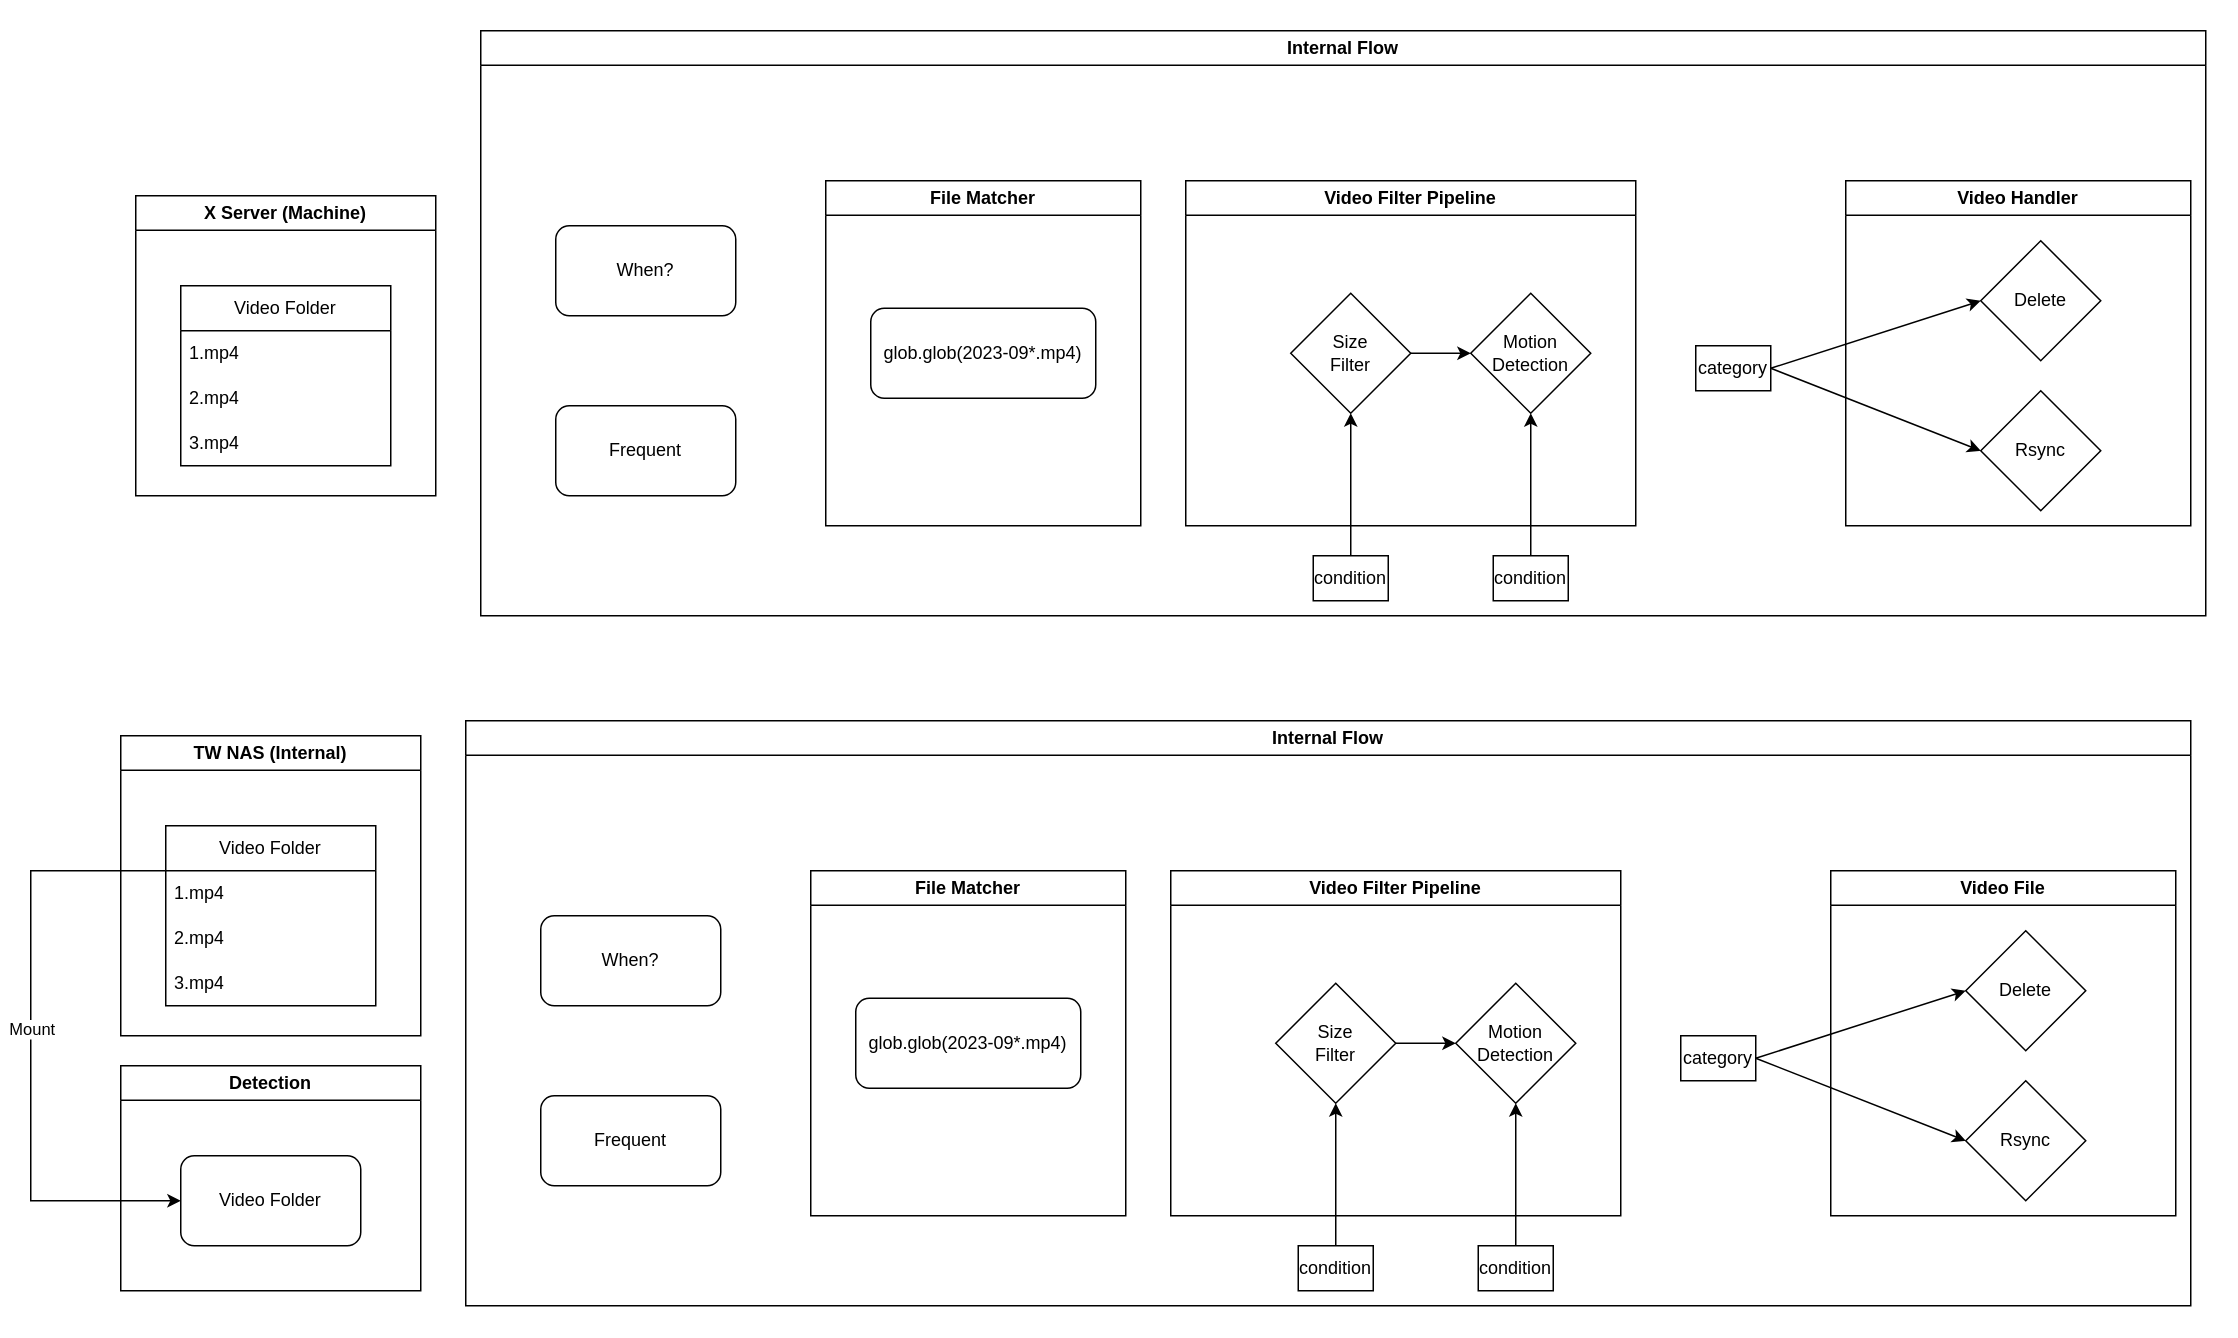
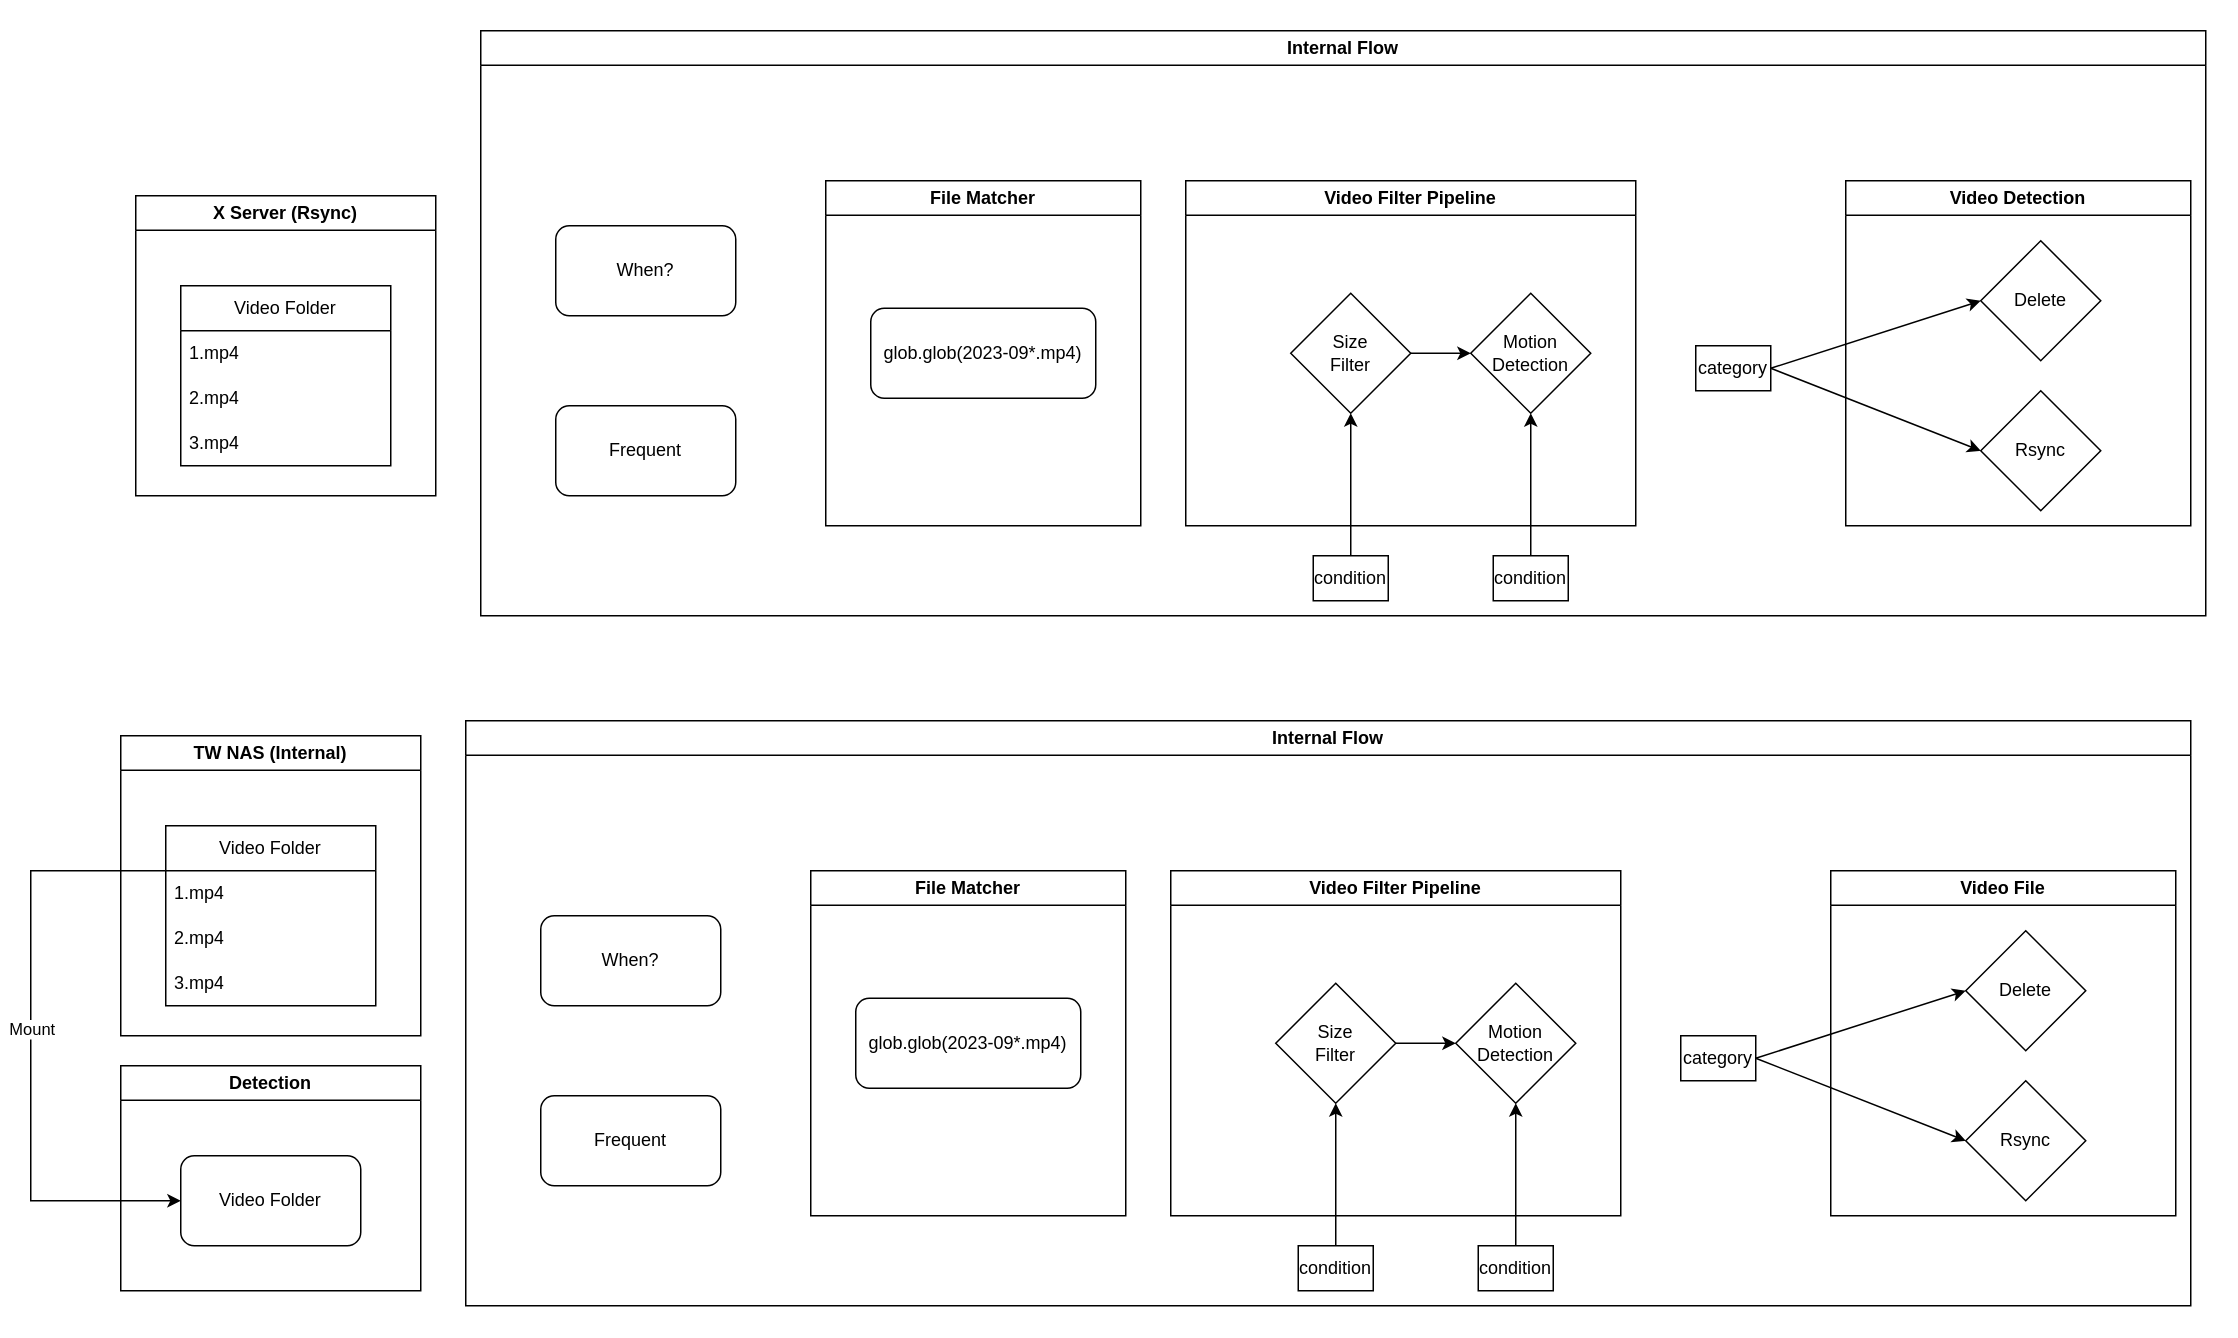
(2018, 199) -> (2018, 199)
(286, 214) -> (286, 214)
